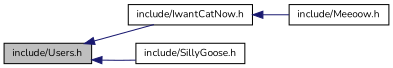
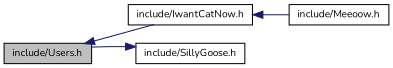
(119, 60) -> (109, 47)
